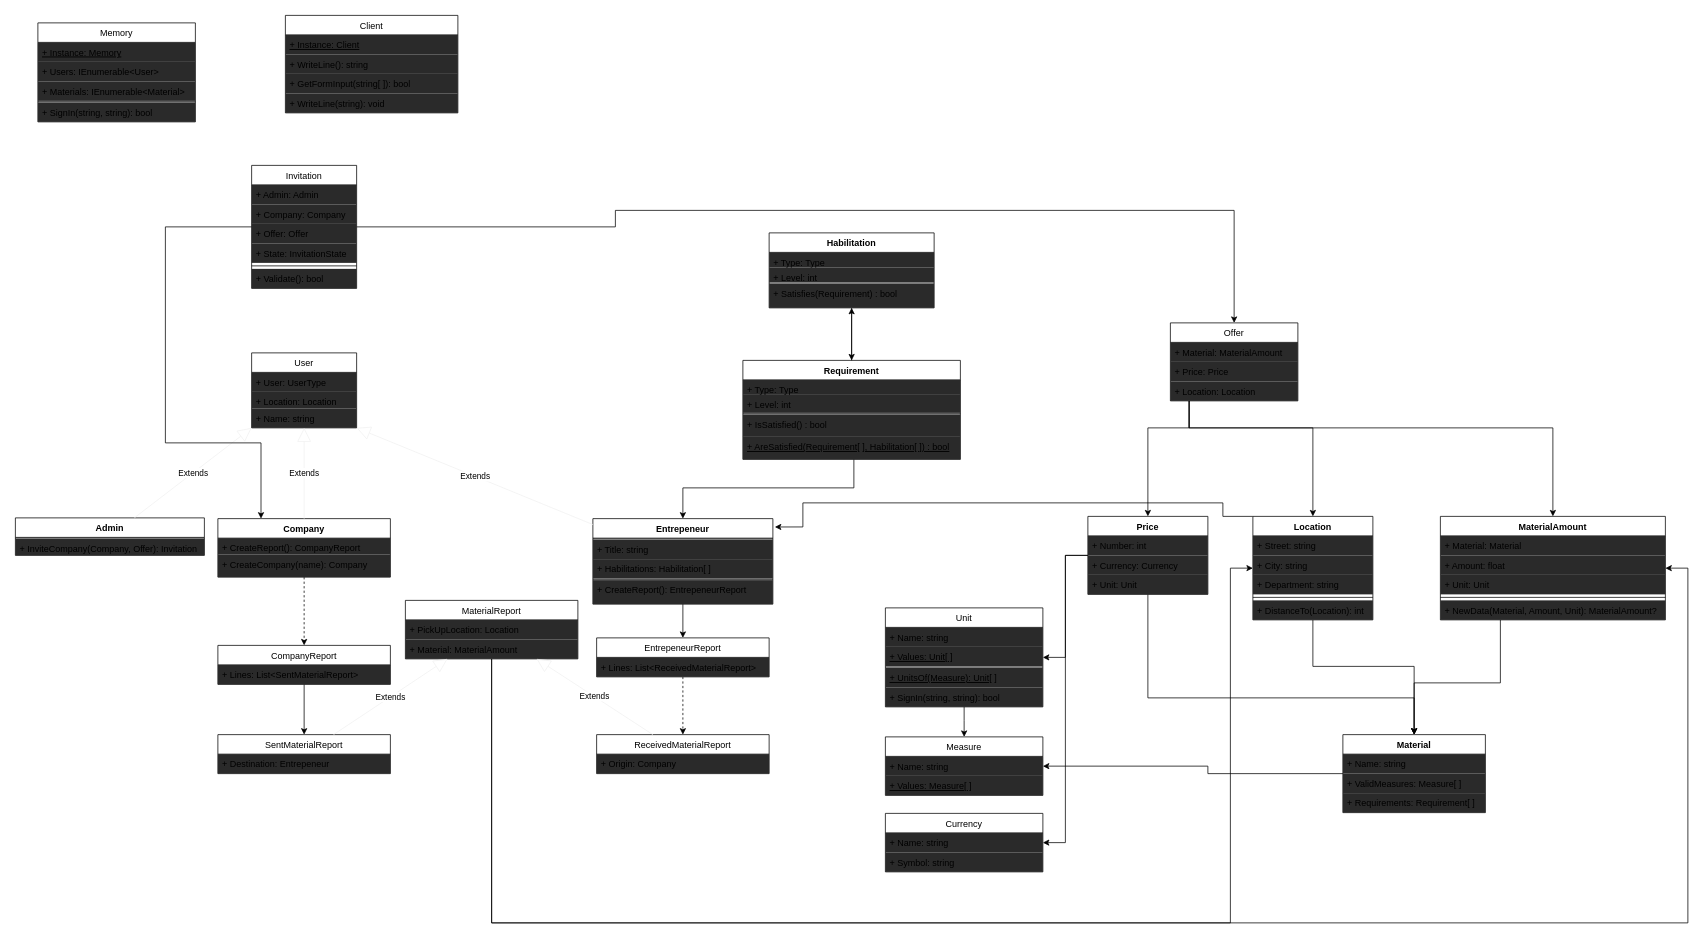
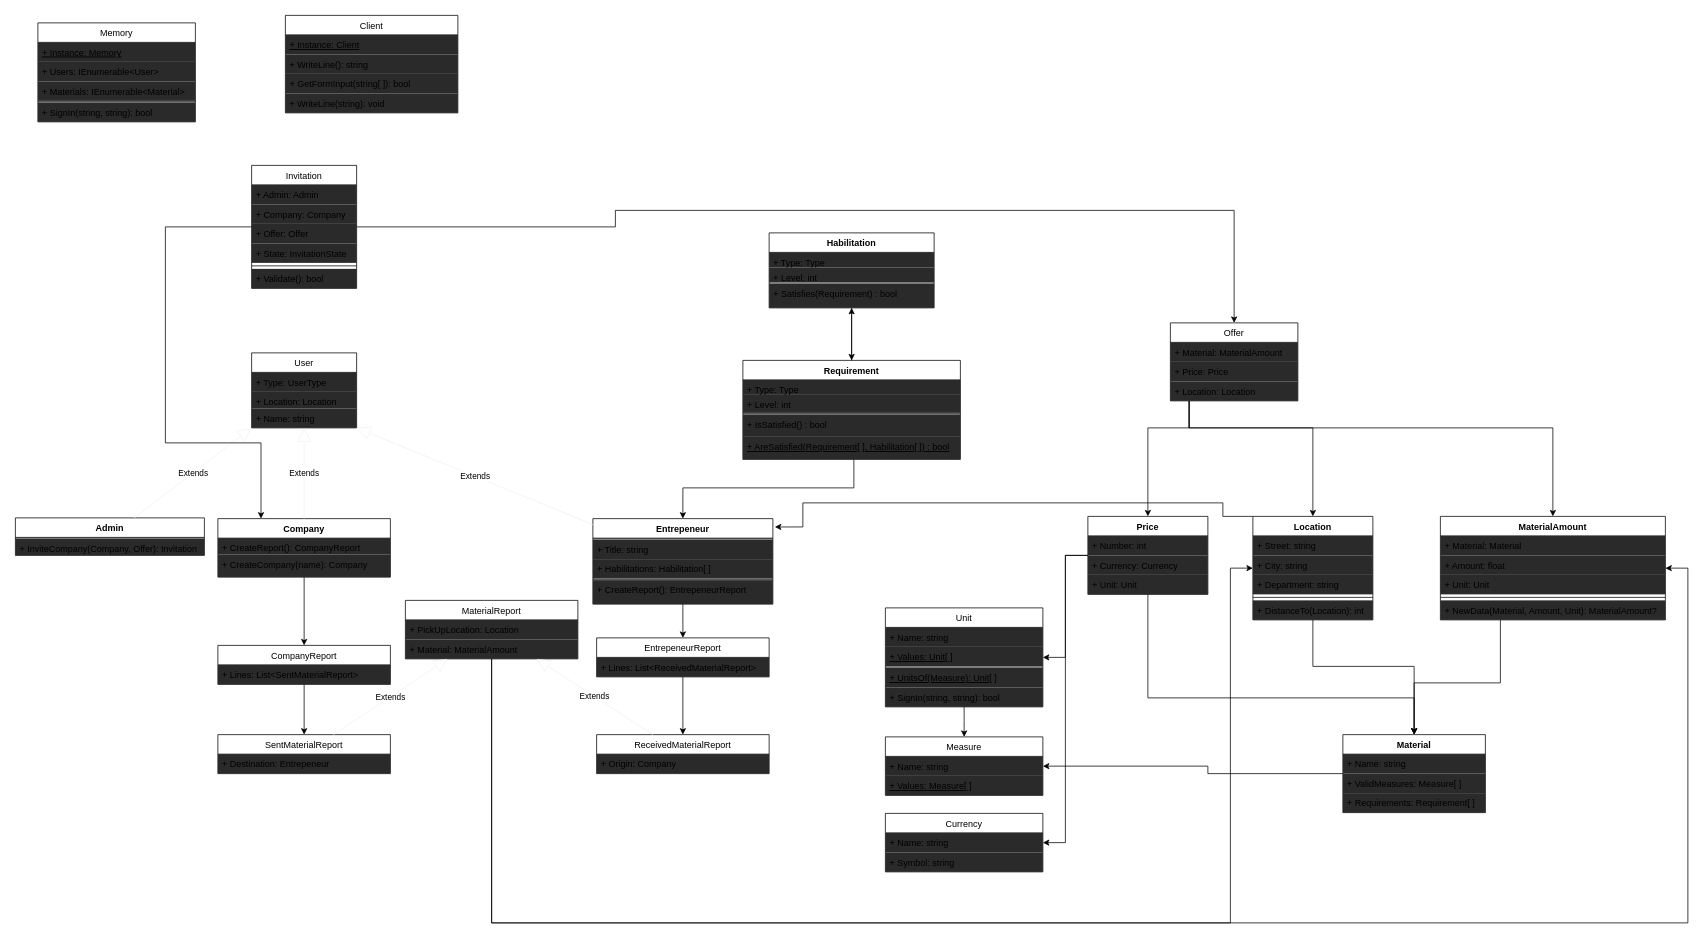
(293, 383) -> (293, 383)
(304, 609) -> (304, 609)
(683, 702) -> (683, 702)
